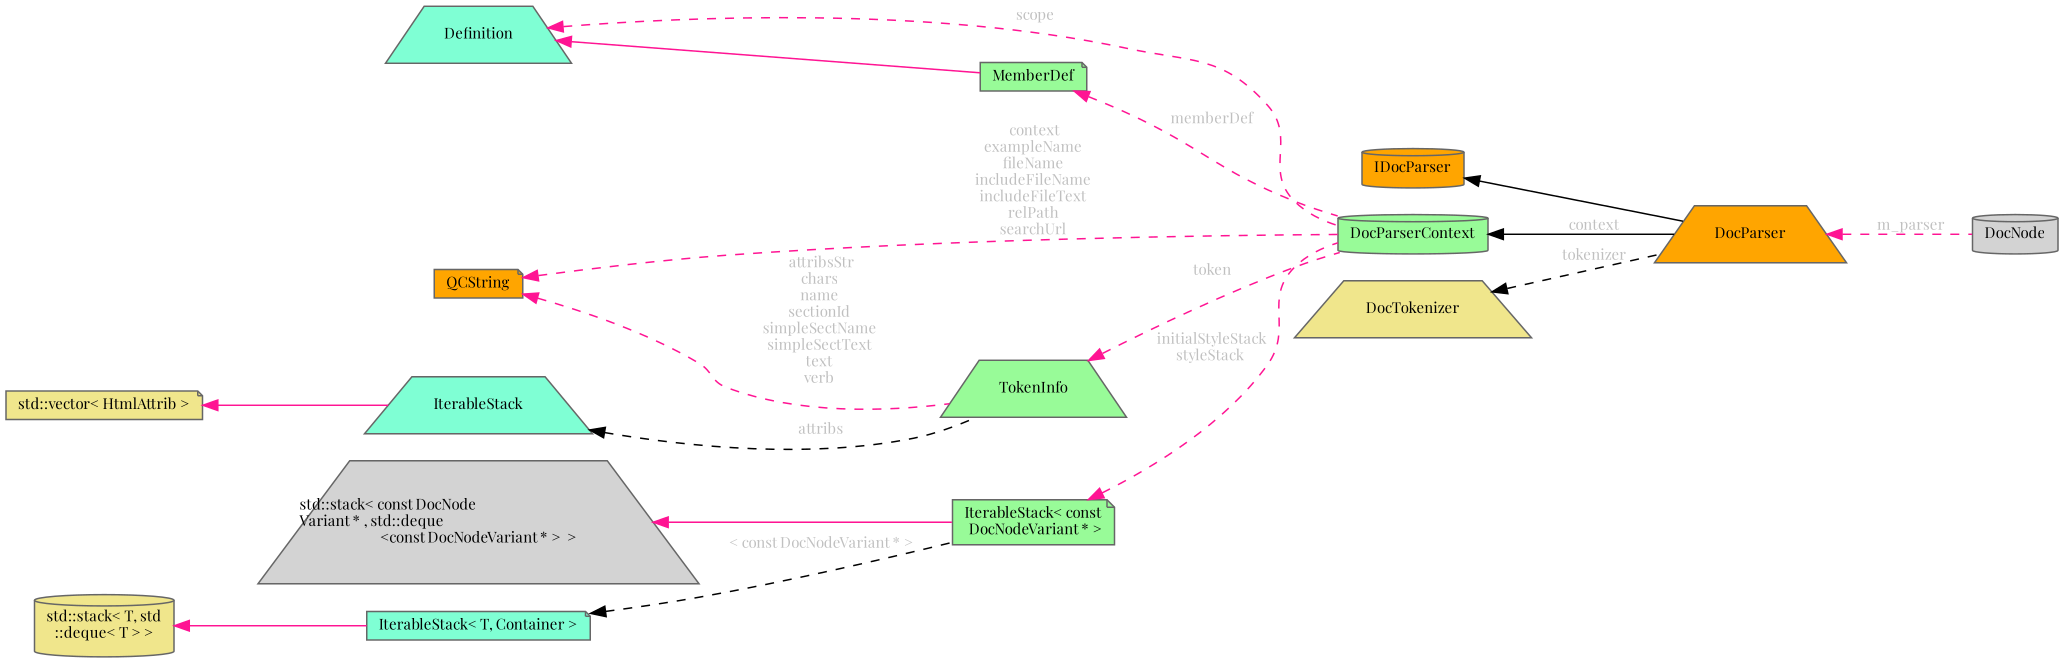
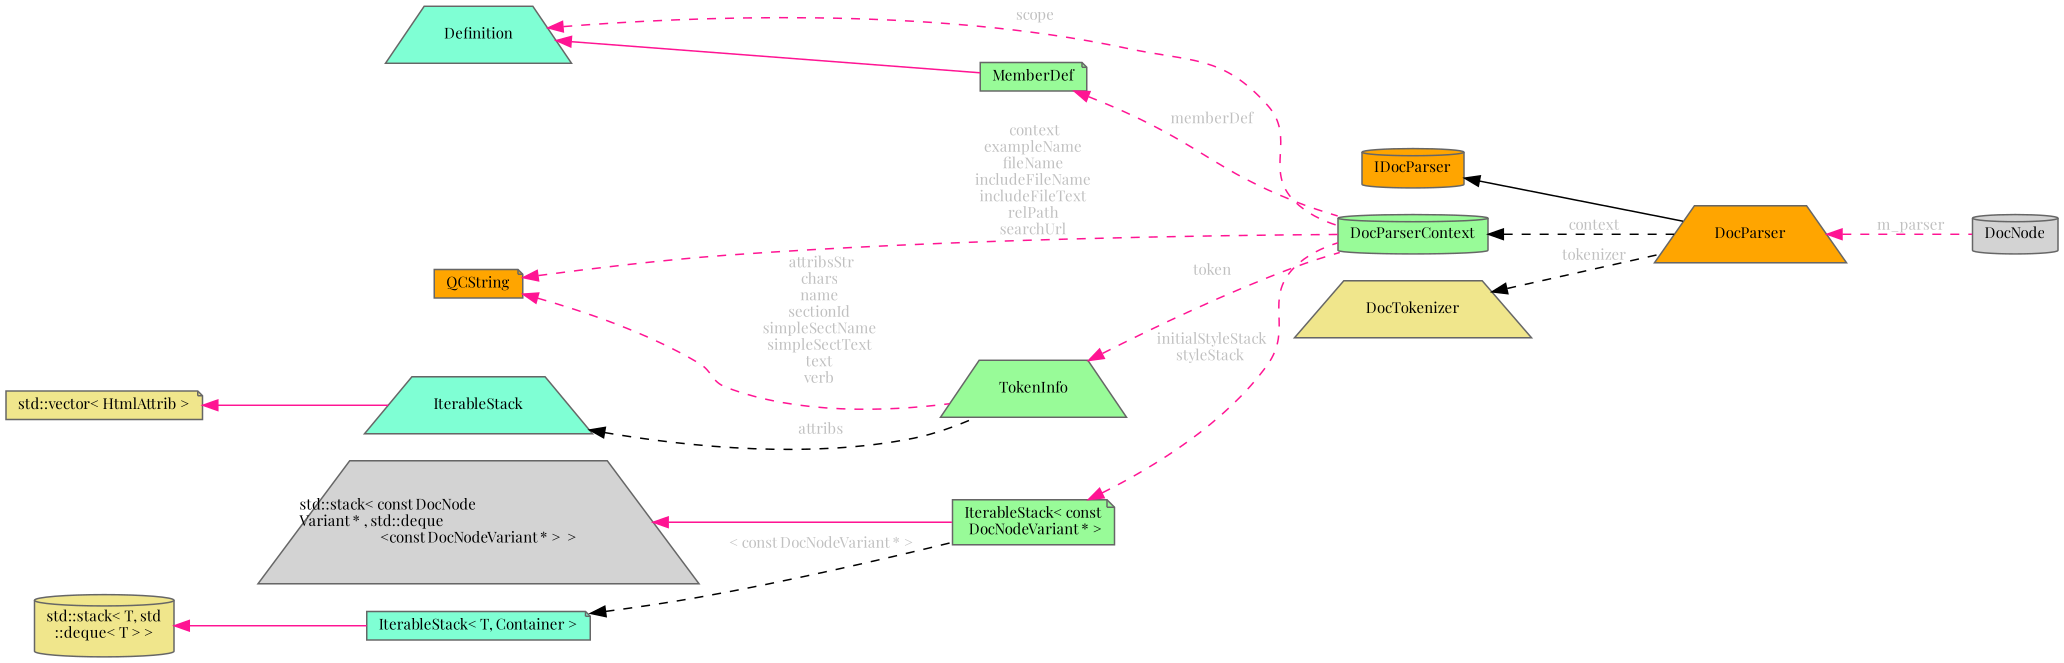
(1589, 234) -> (1589, 234)
